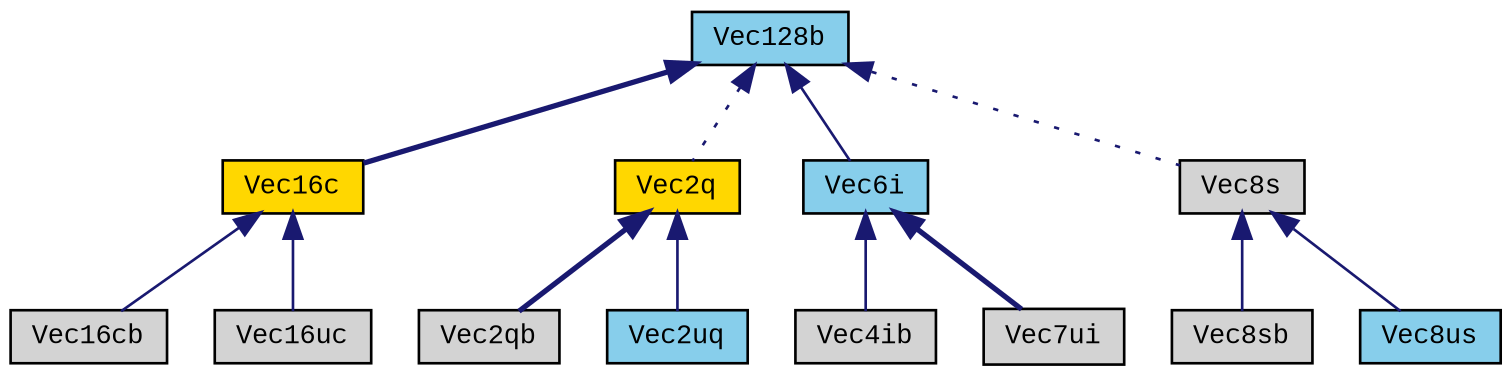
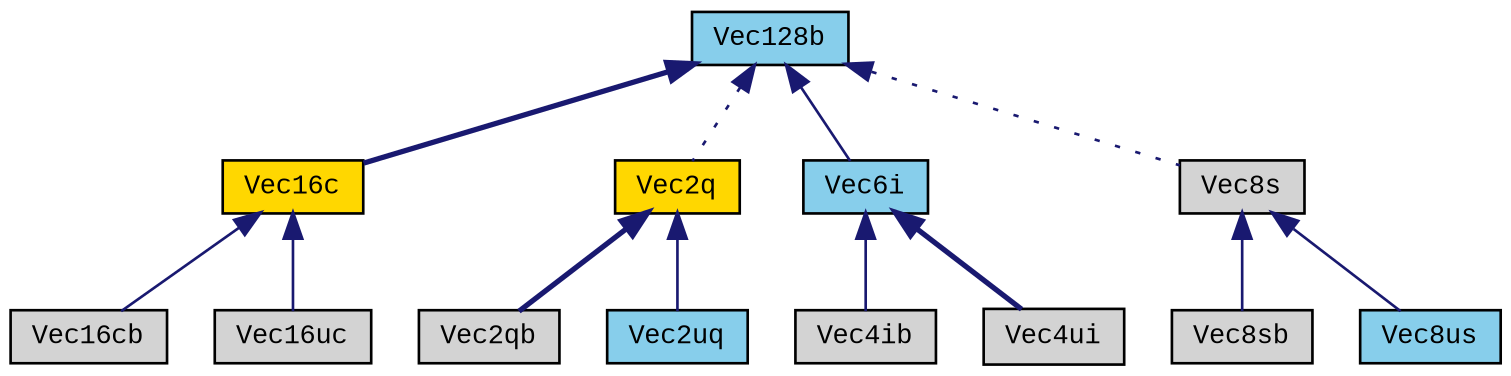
(1054, 337) -> (1054, 337)
